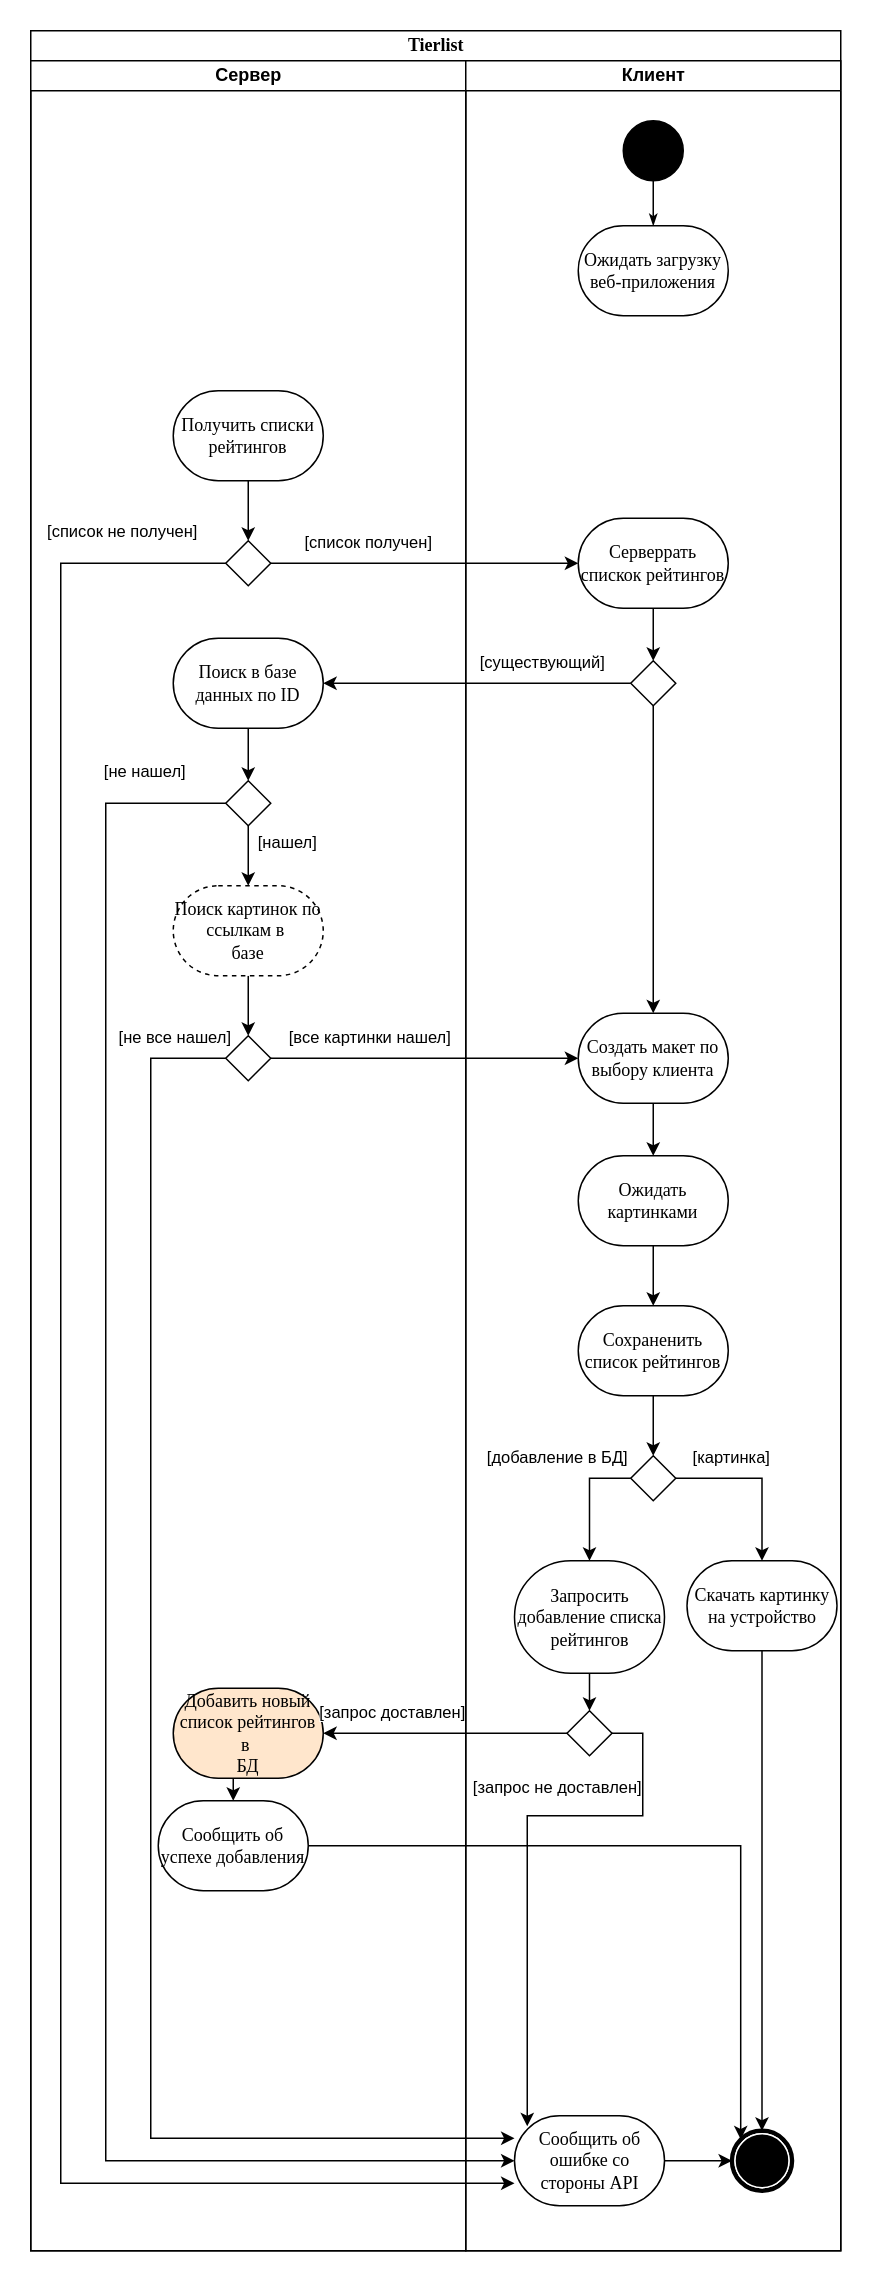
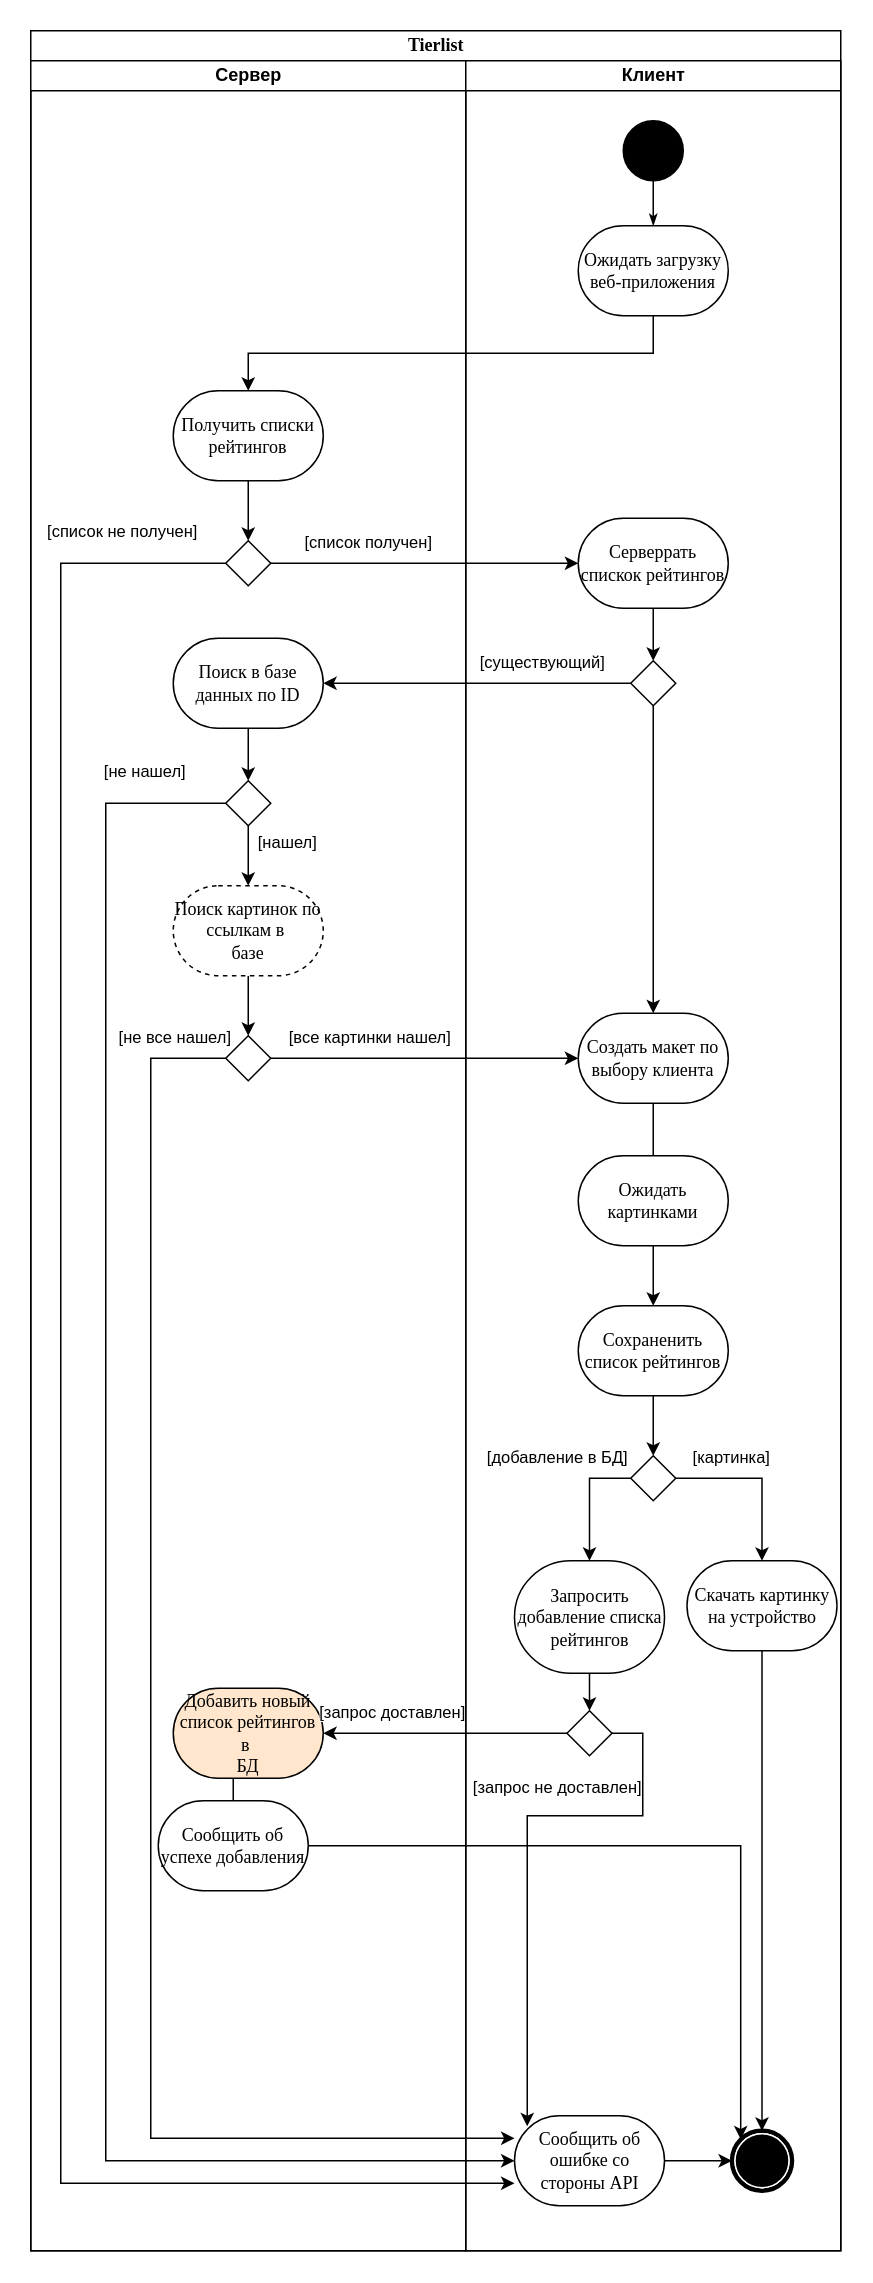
none -> (456, 353)
(653, 1144) -> (653, 1148)
(233, 1789) -> (233, 1793)
